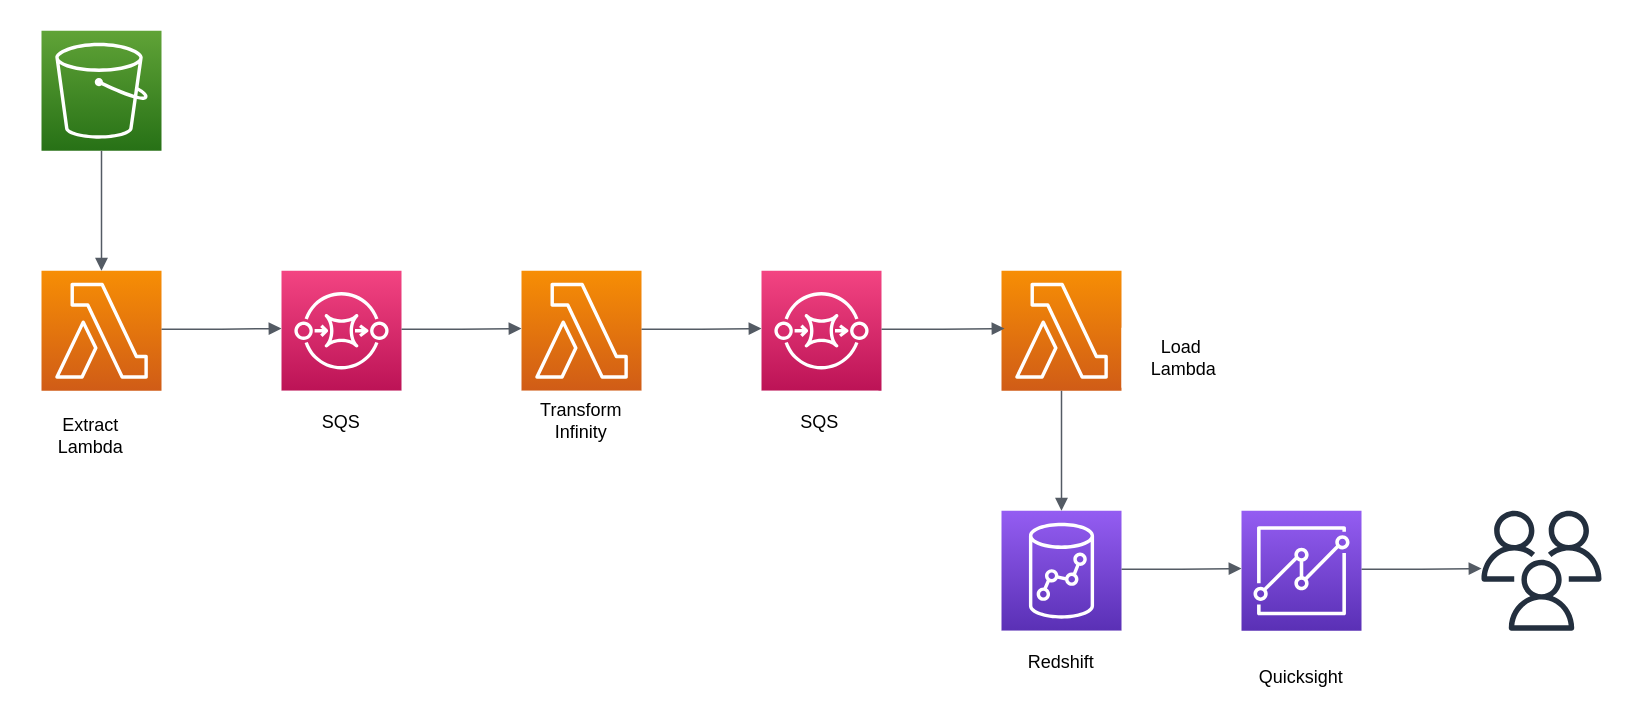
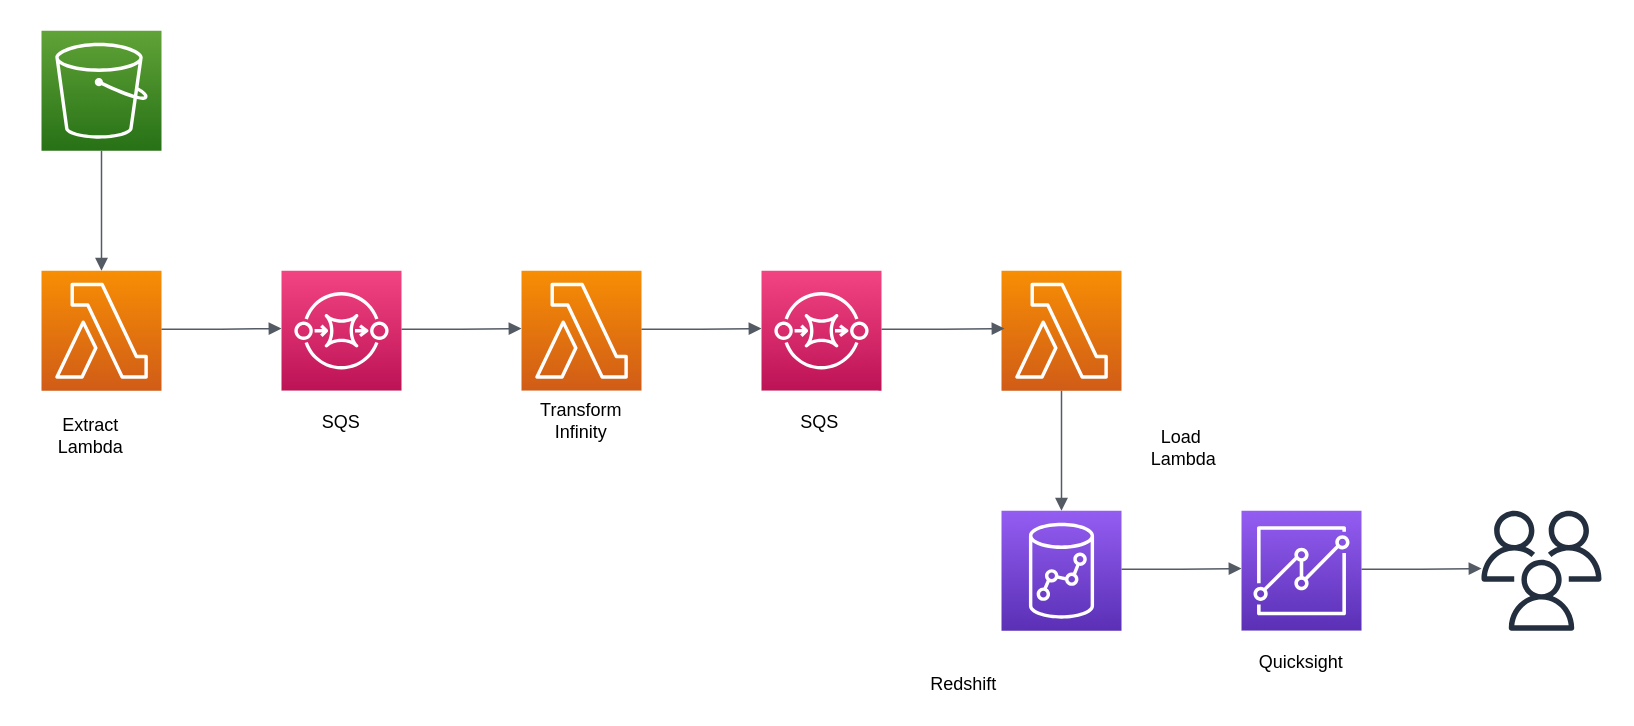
(1181, 358) -> (1181, 448)
(1061, 662) -> (964, 685)
(1301, 677) -> (1301, 662)
